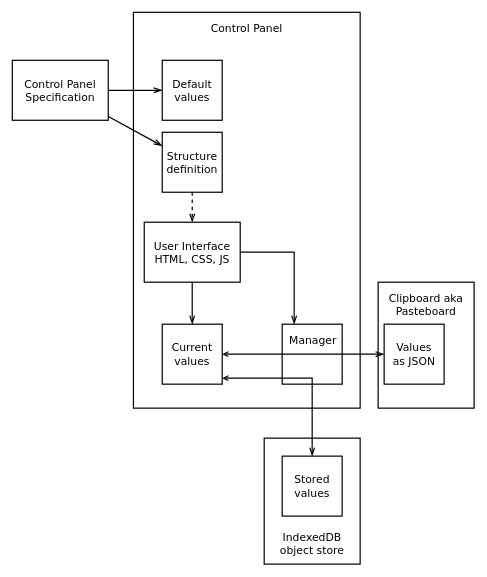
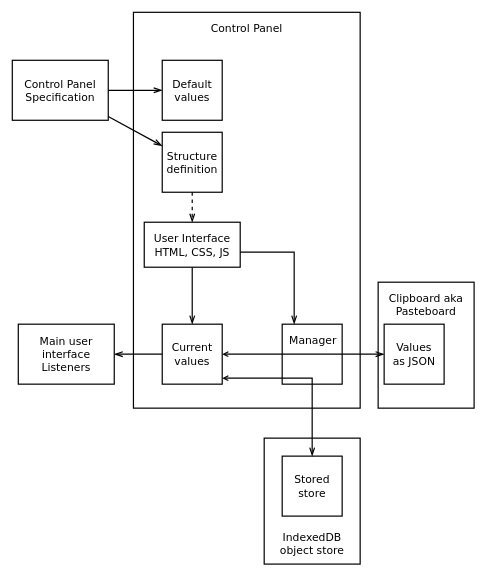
(192, 252) -> (192, 245)
none -> (66, 354)
none -> (140, 354)
(312, 486) -> (312, 486)
